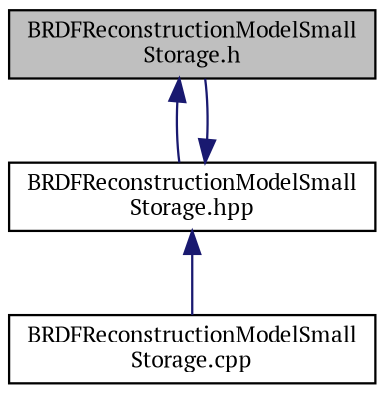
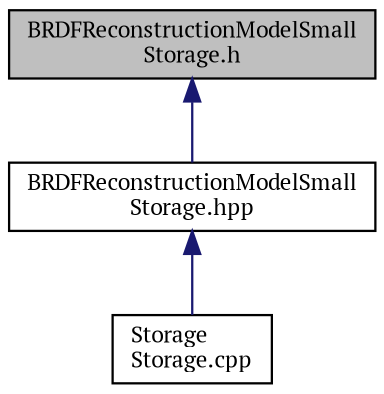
(207, 109) -> none
(192, 349) -> (192, 349)
